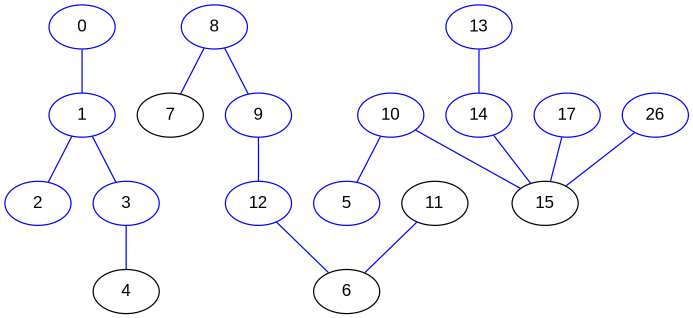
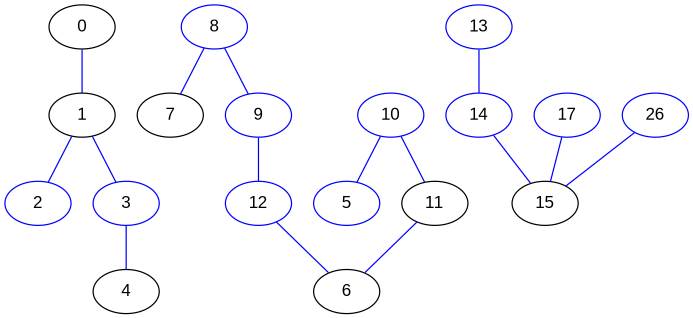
(82, 27) -> (82, 27)
(82, 115) -> (82, 115)
(468, 159) -> (413, 159)
